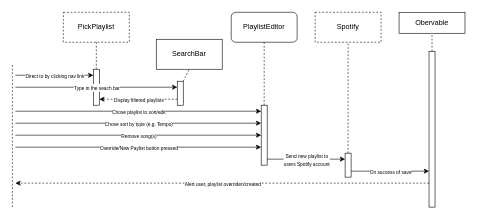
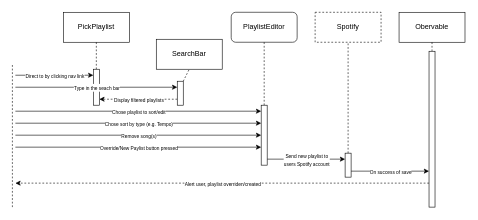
(432, 23) -> (432, 27)
(96, 27) -> (96, 27)
